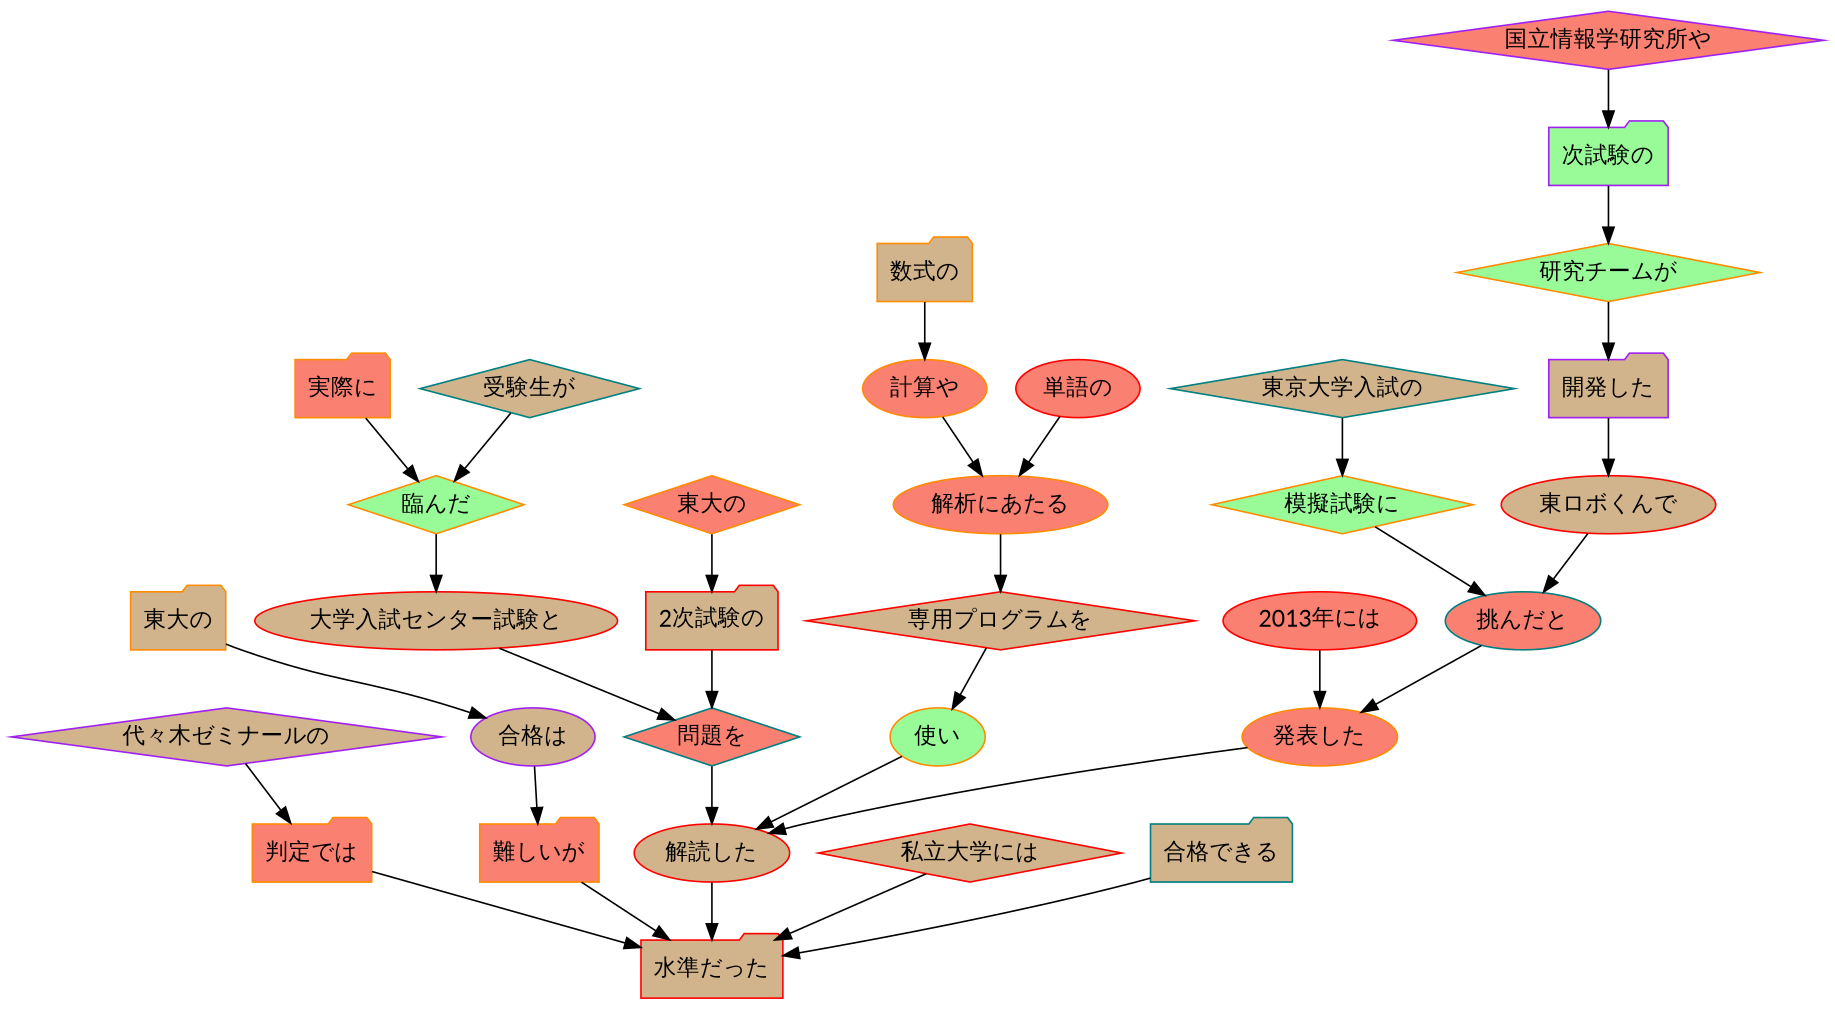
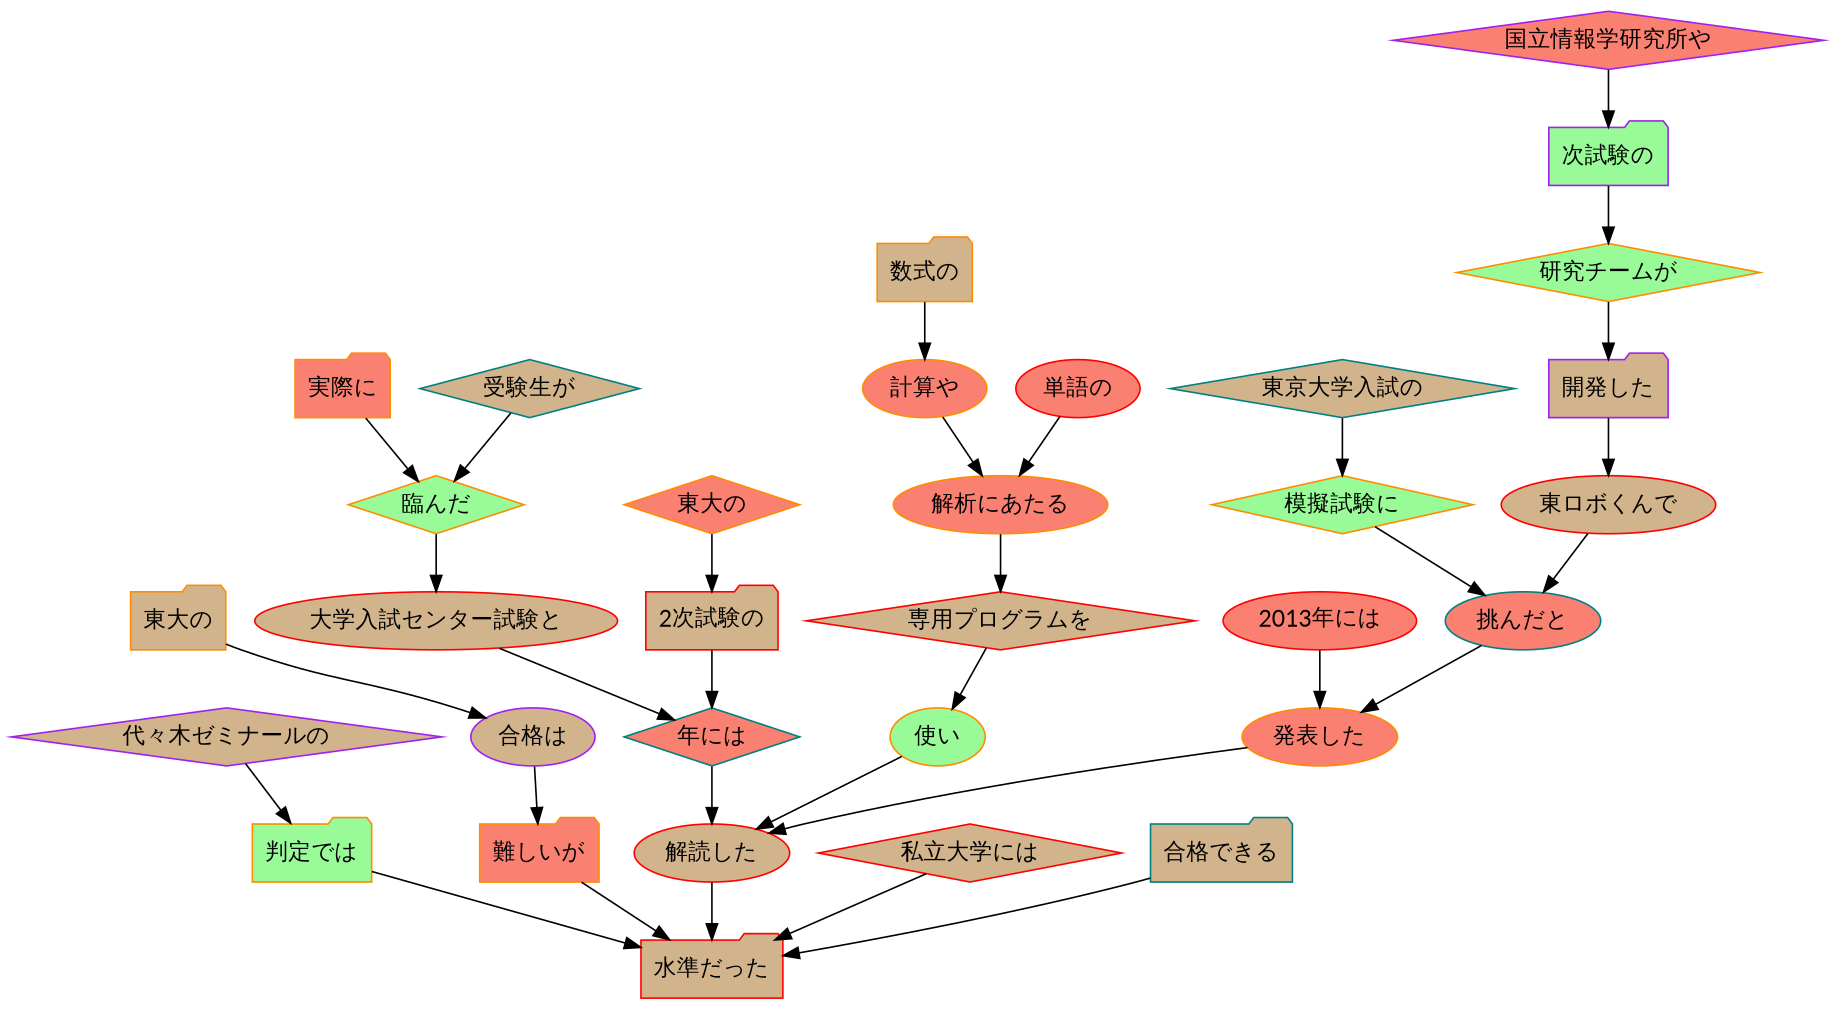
(712, 737) -> (712, 737)
(312, 853) -> (312, 853)
